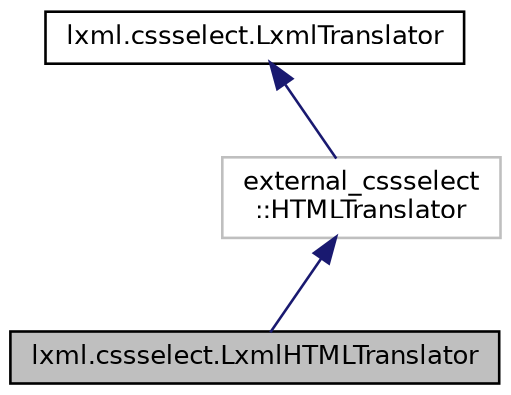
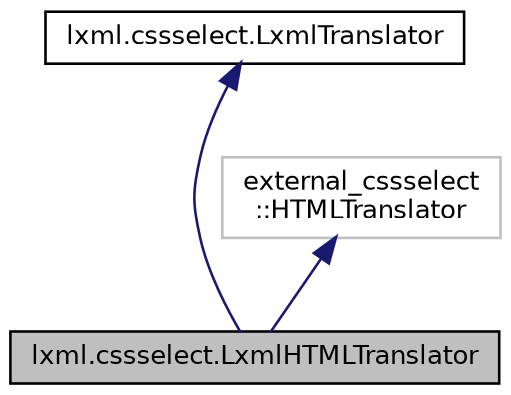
(311, 122) -> (195, 211)
